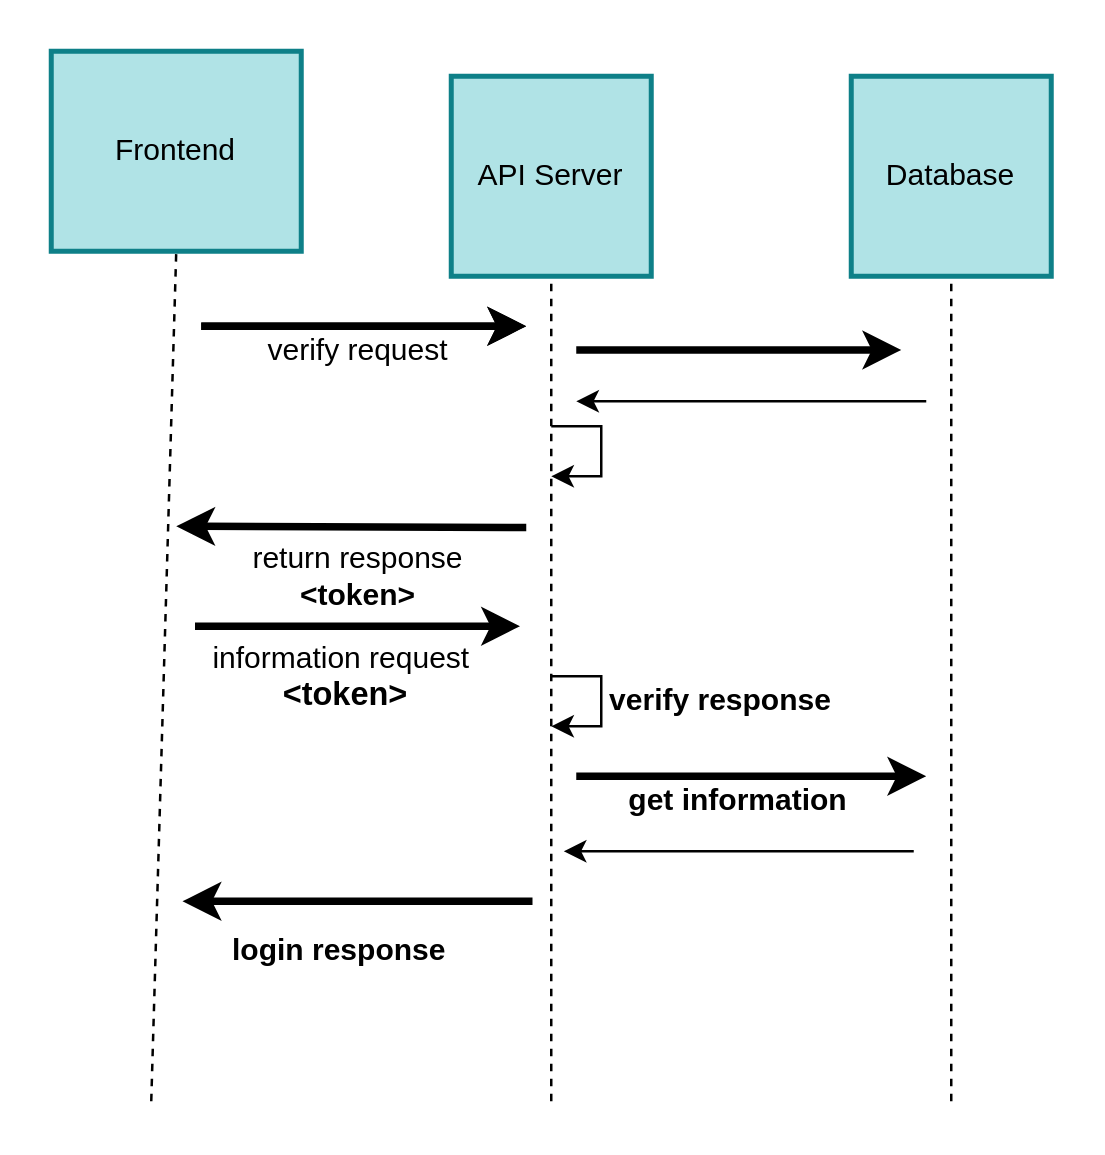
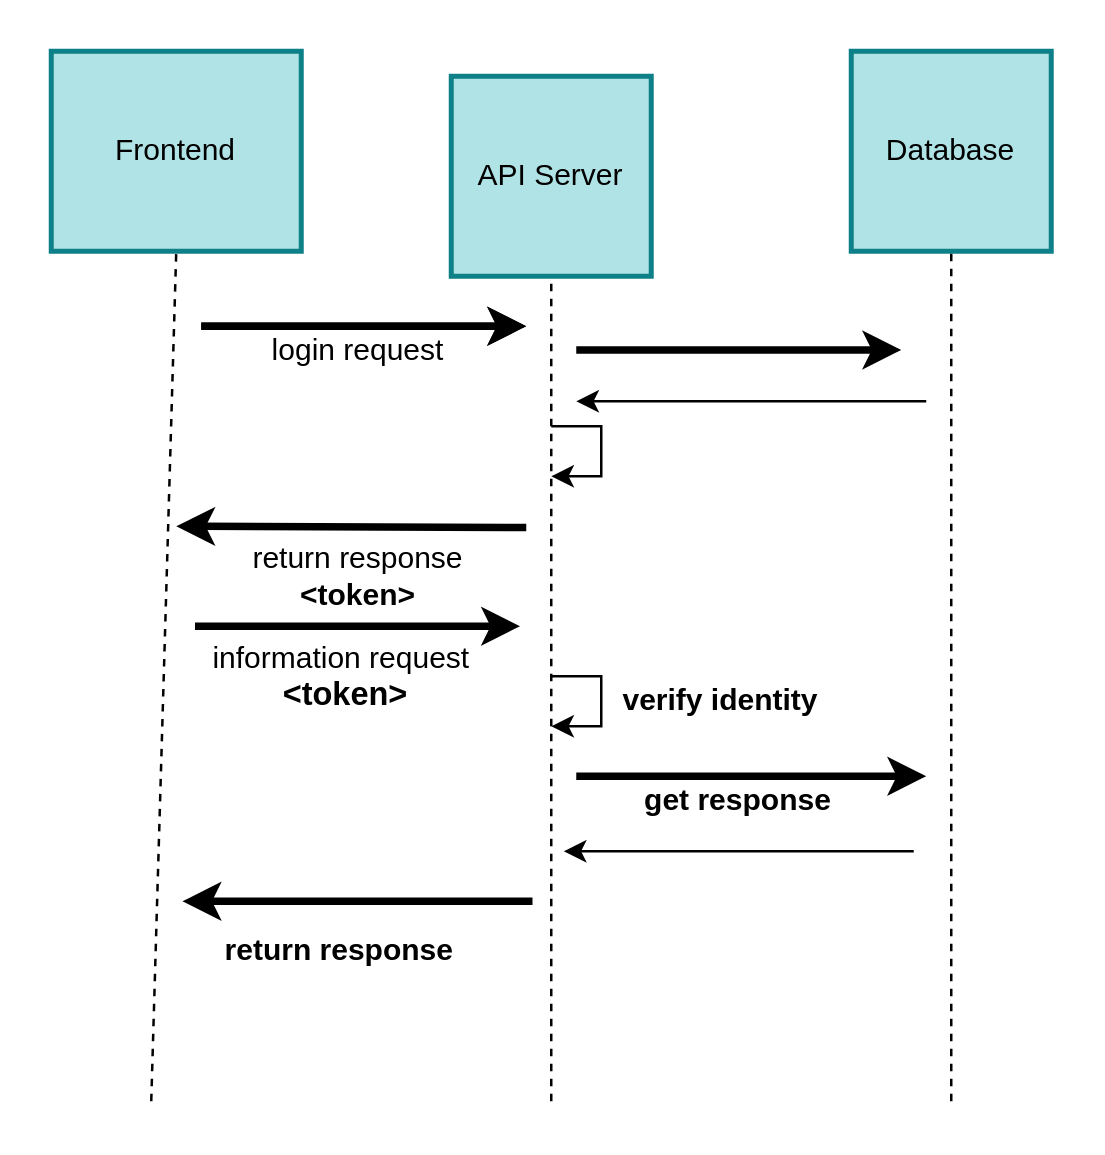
(951, 176) -> (951, 151)
(359, 351) -> (359, 351)
(721, 701) -> (721, 701)
(739, 801) -> (739, 801)
(340, 951) -> (340, 951)
